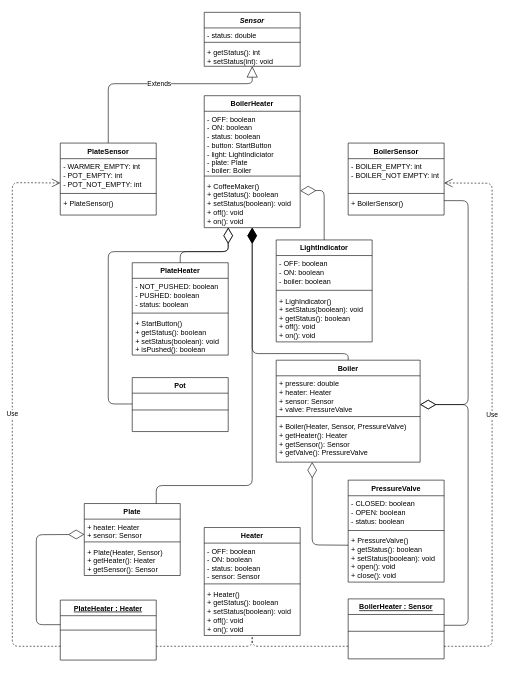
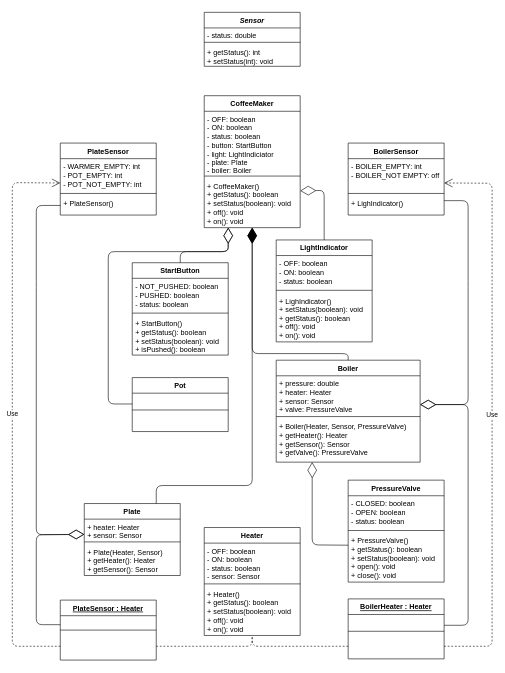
(155, 84) -> none
(252, 104) -> (252, 104)
(391, 172) -> (392, 172)
(379, 204) -> (381, 204)
(180, 271) -> (180, 271)
(306, 273) -> (308, 273)
none -> (36, 361)
(396, 607) -> (396, 607)
(108, 608) -> (108, 608)
